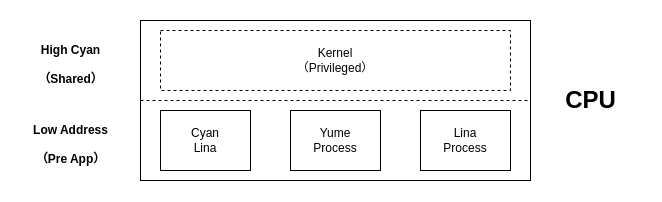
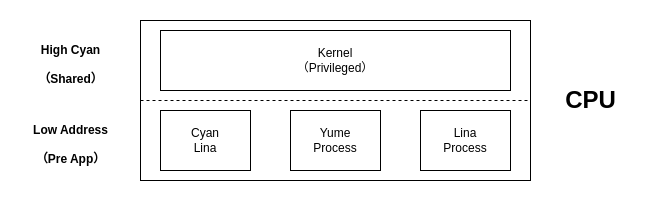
(336, 61) -> (336, 61)
